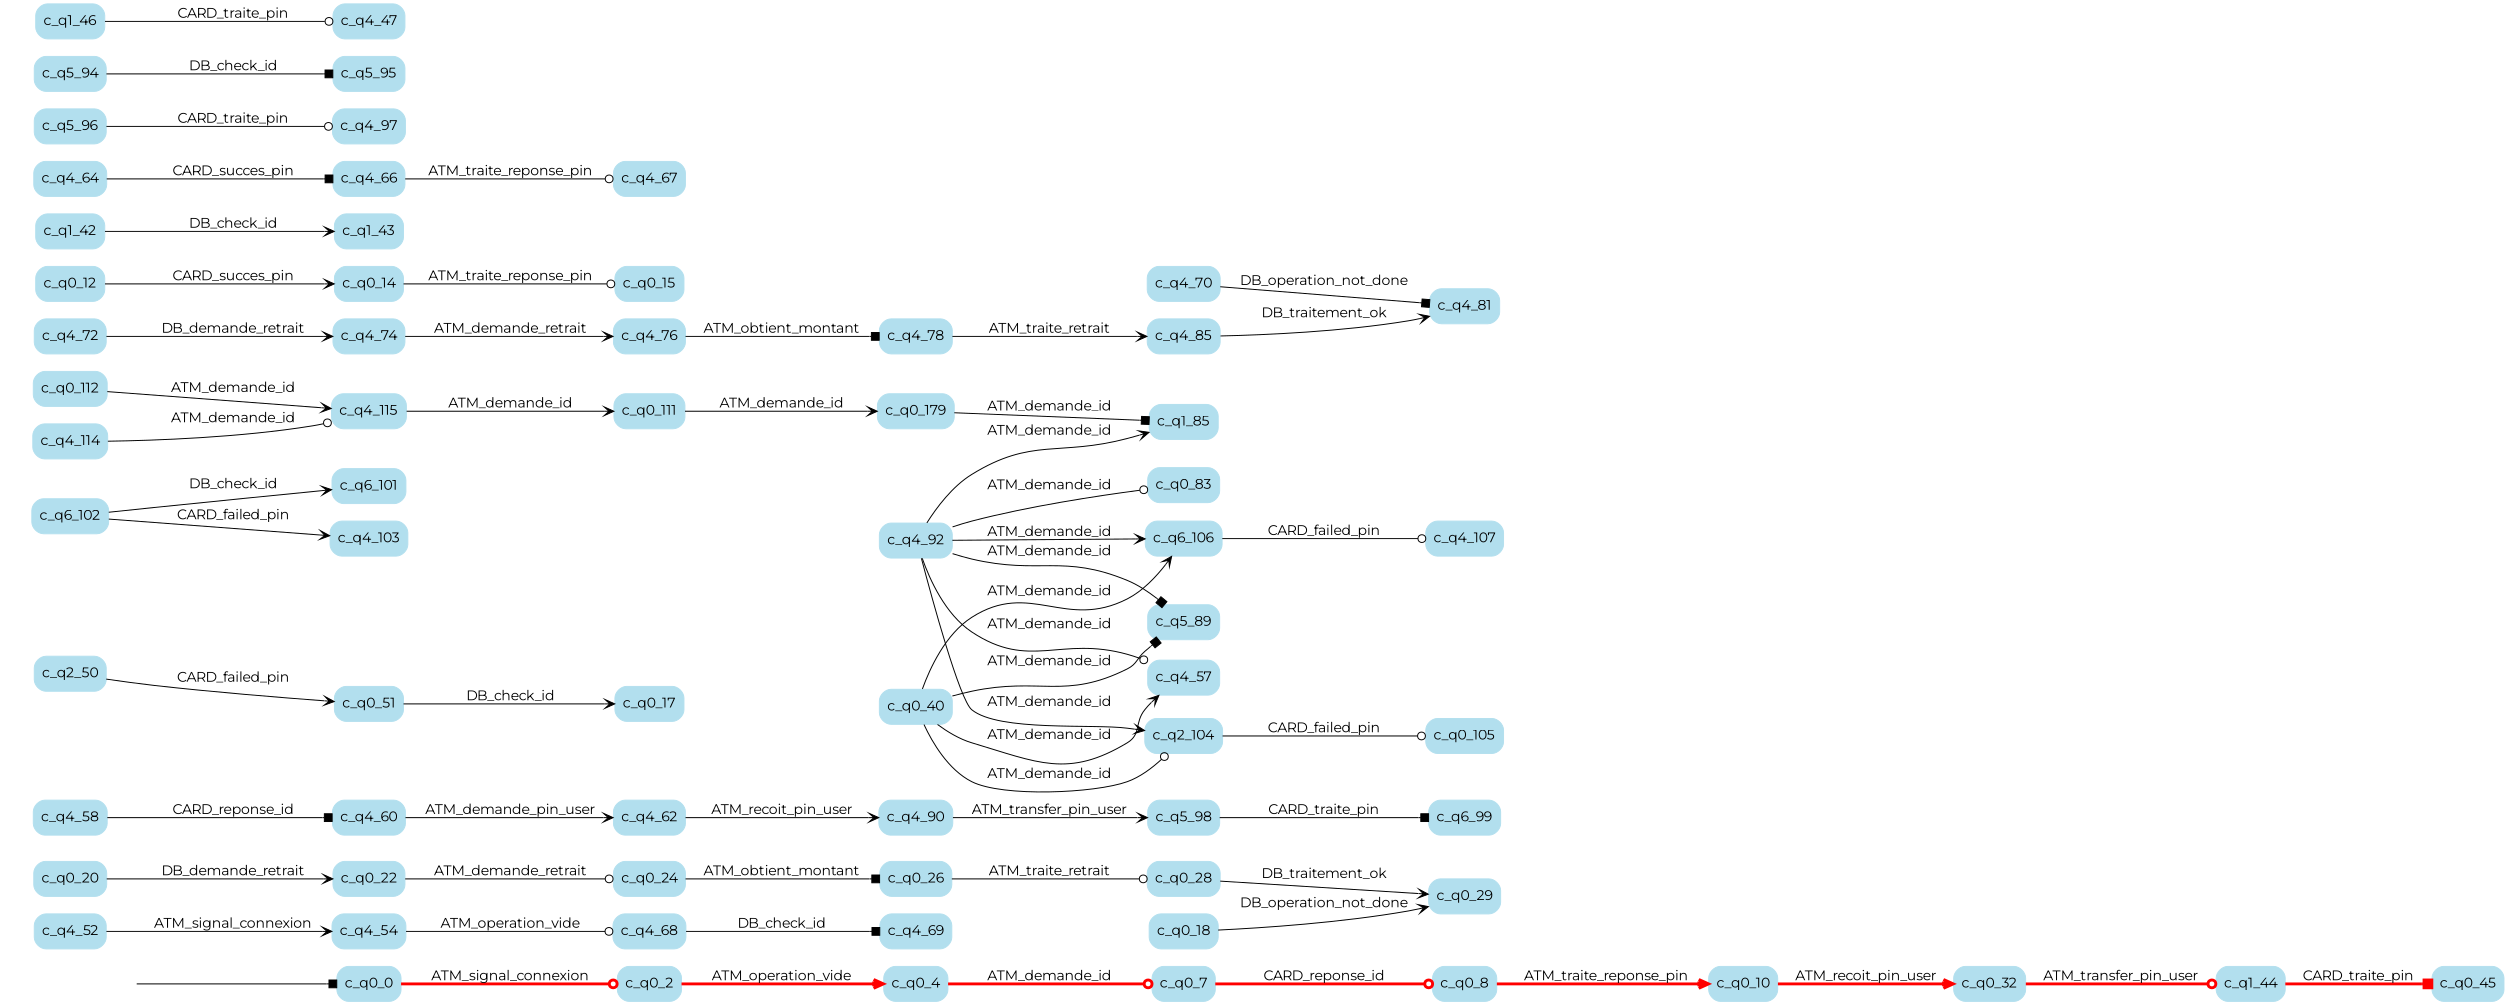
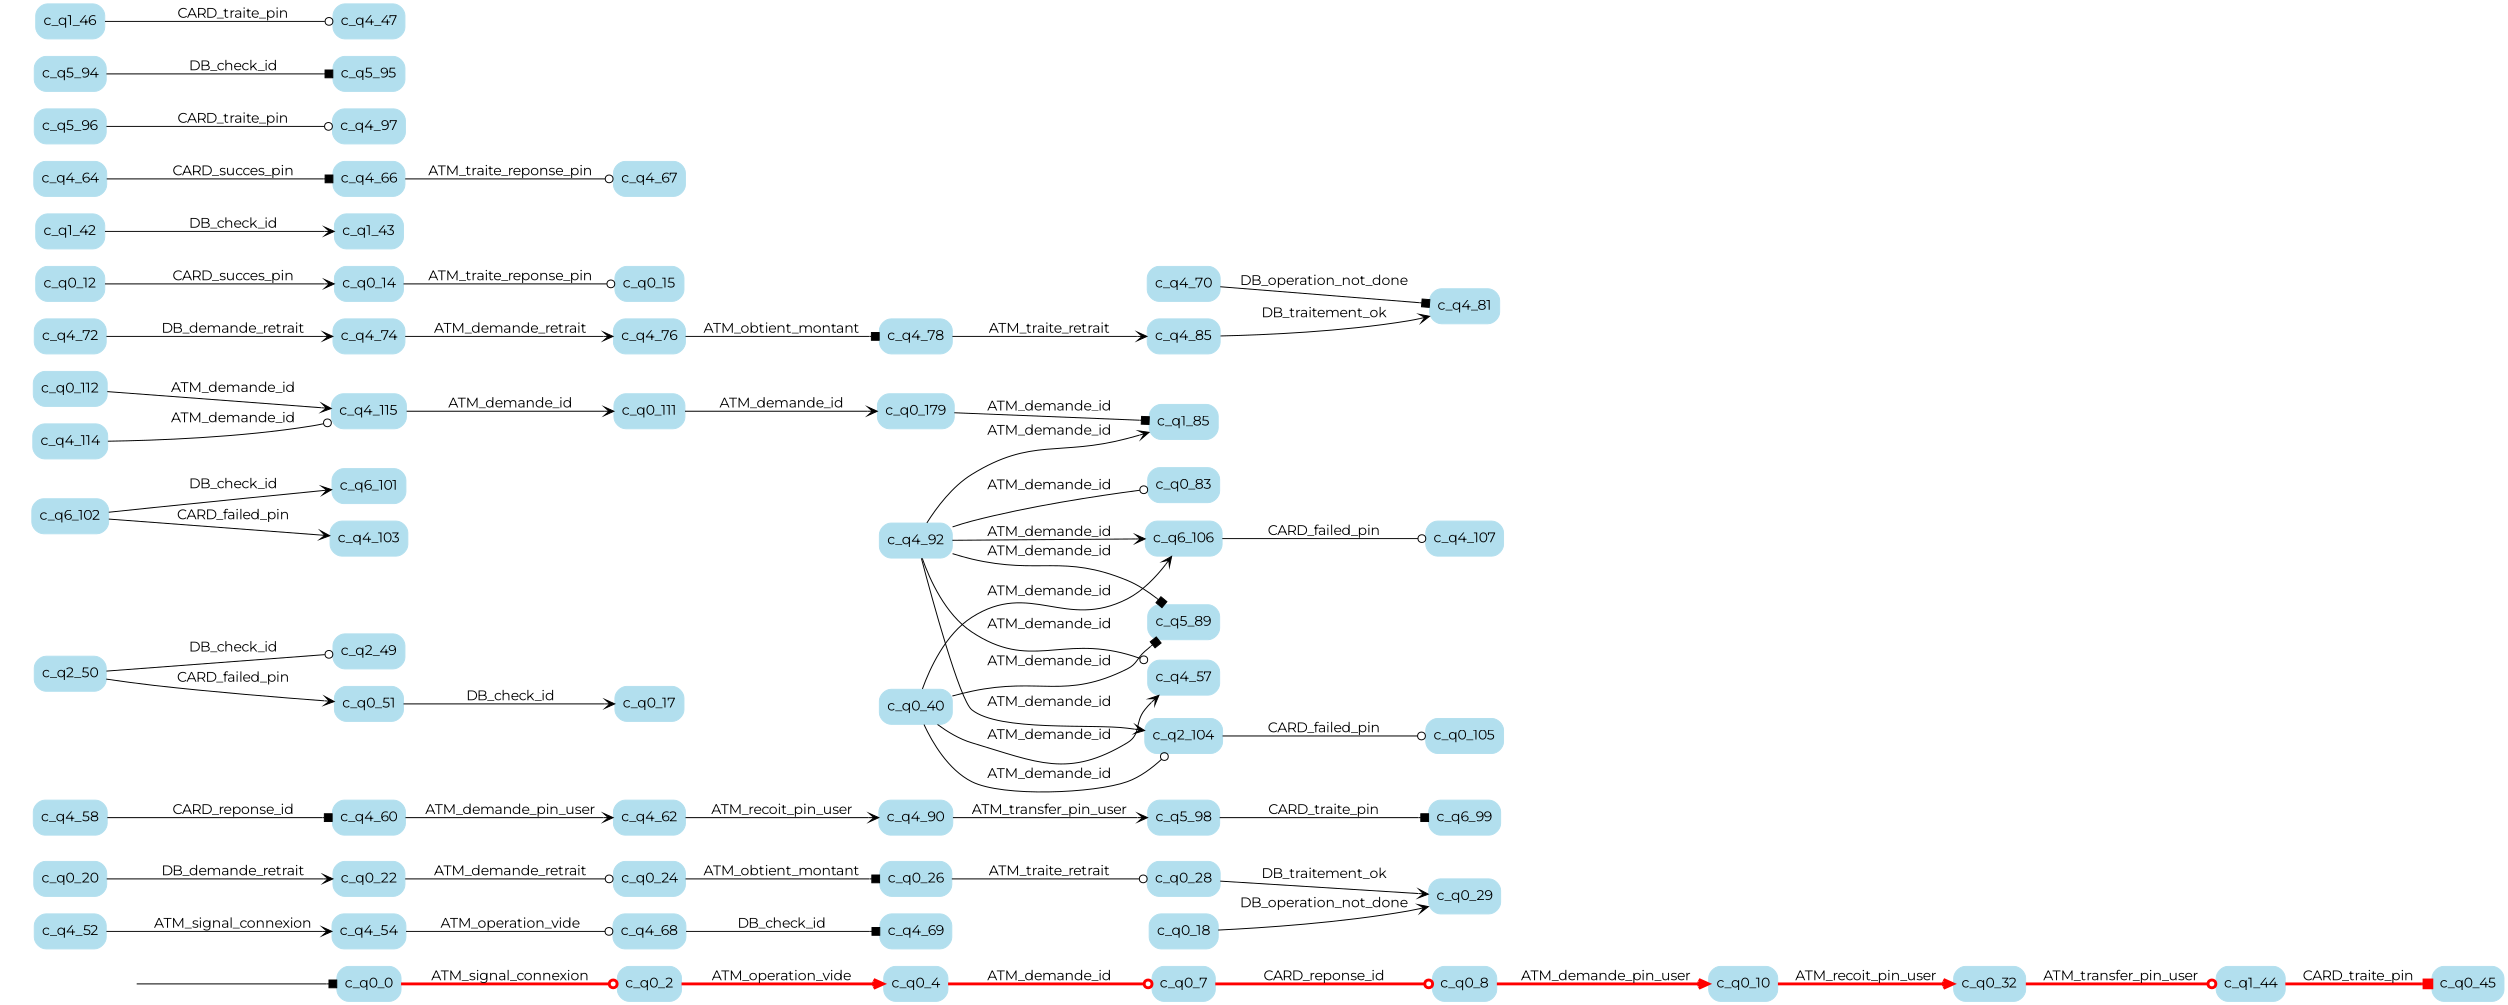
none -> (369, 651)
(1606, 977) -> (1606, 977)
